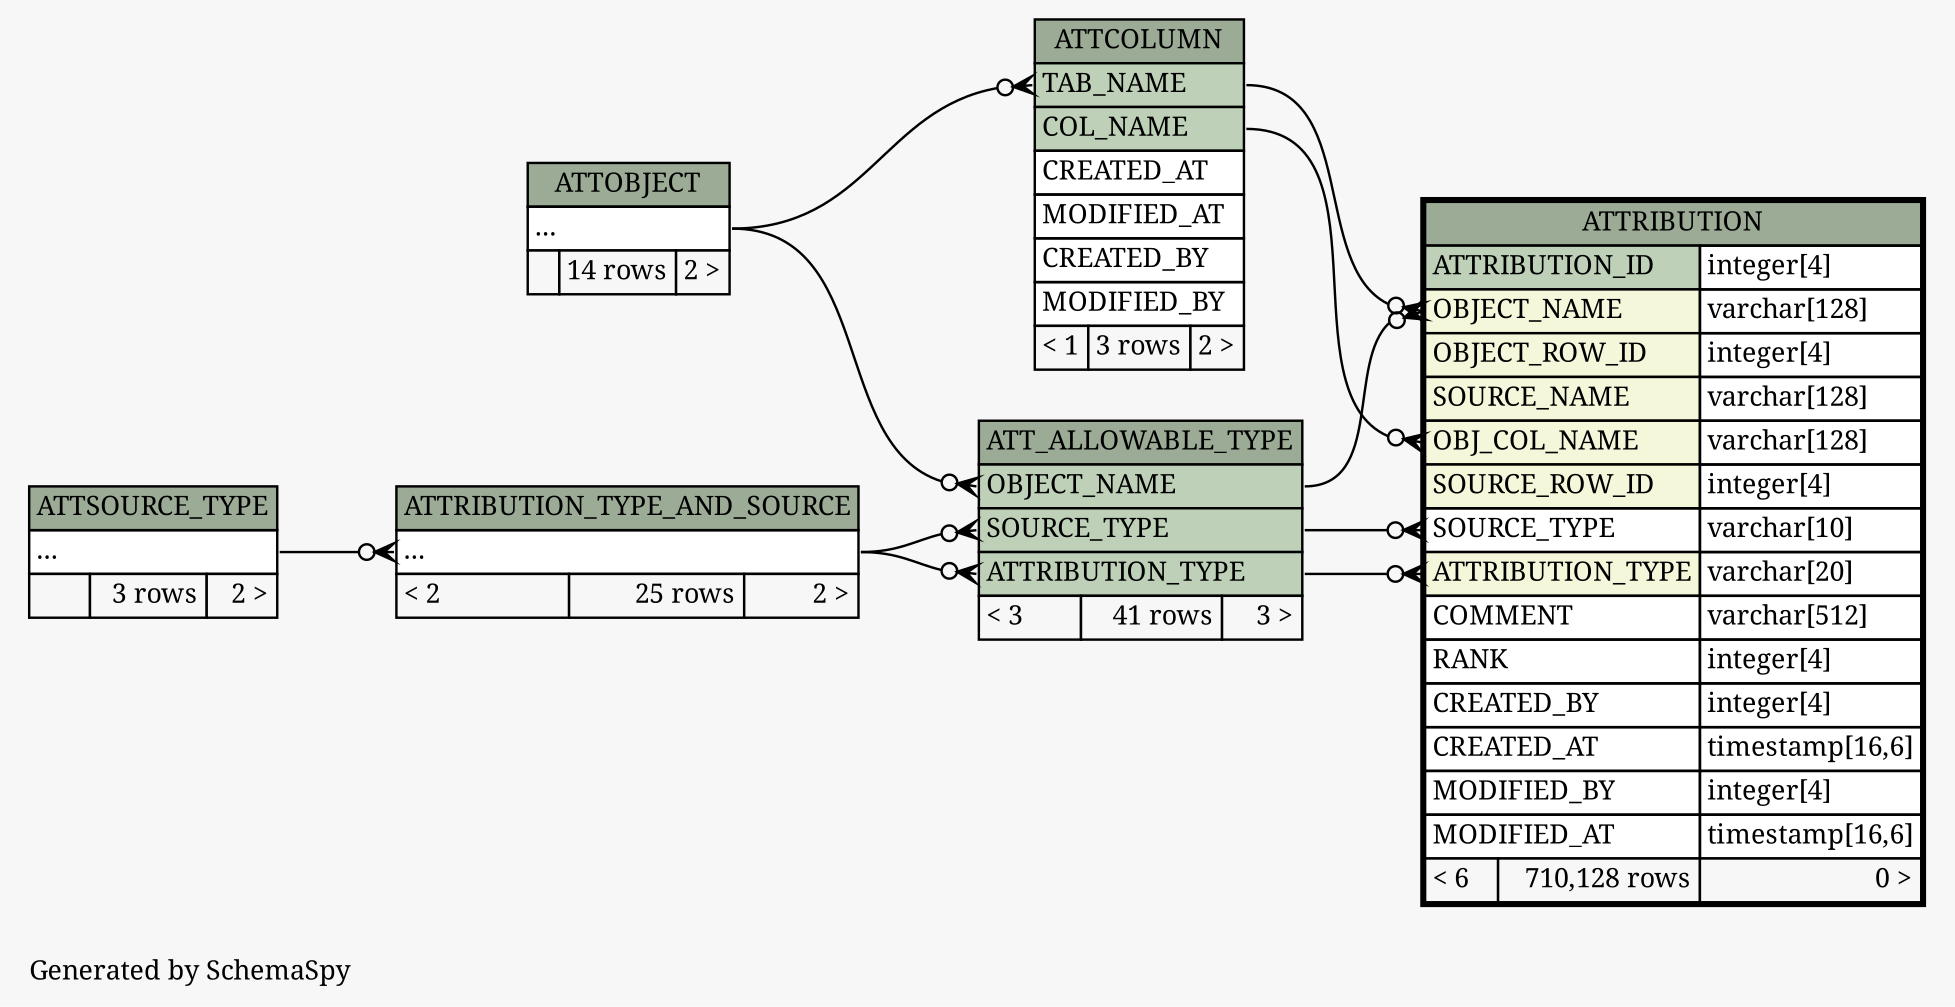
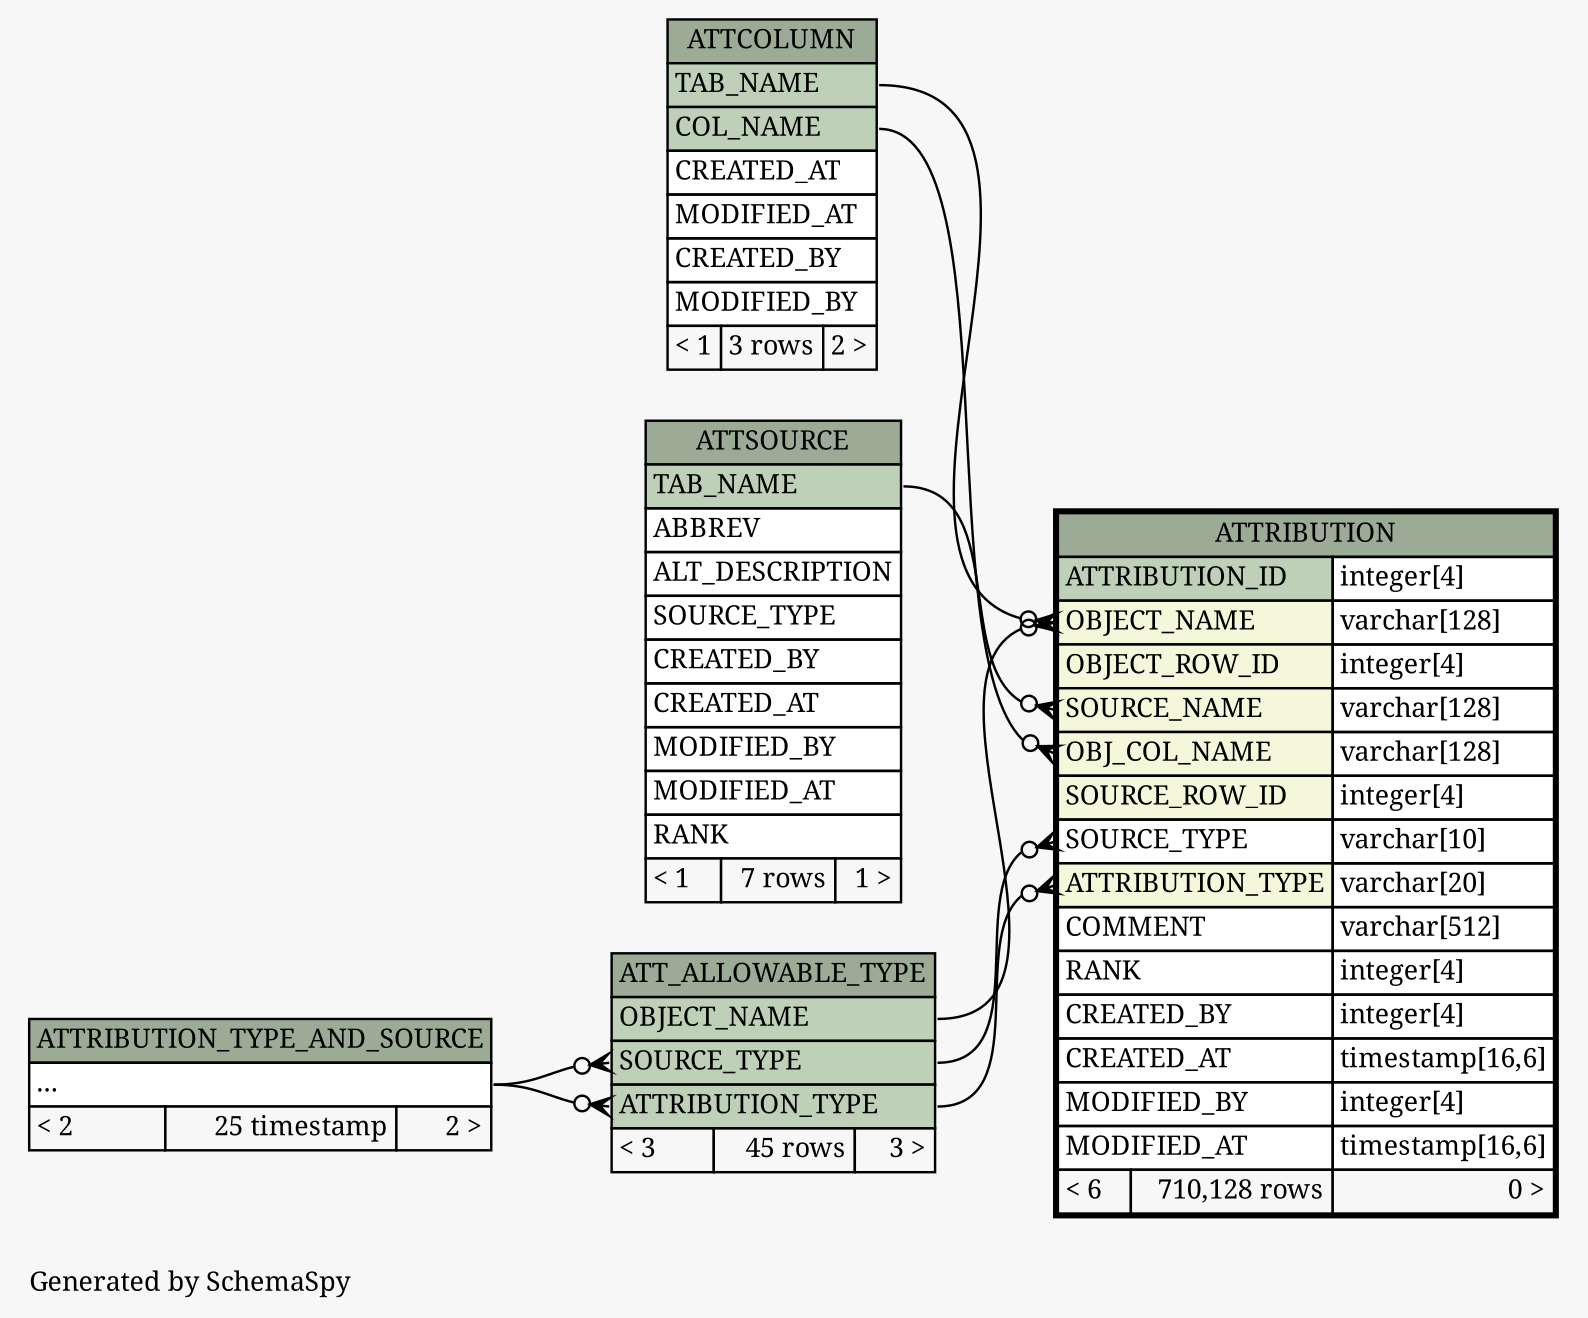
(627, 229) -> none
(153, 552) -> none
(686, 595) -> (302, 1127)
(1164, 616) -> (796, 1149)
none -> (772, 661)
